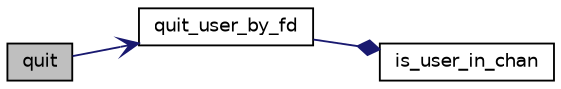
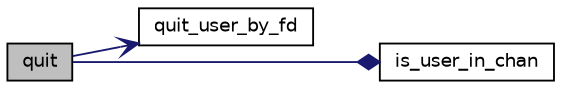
(336, 43) -> (215, 62)
